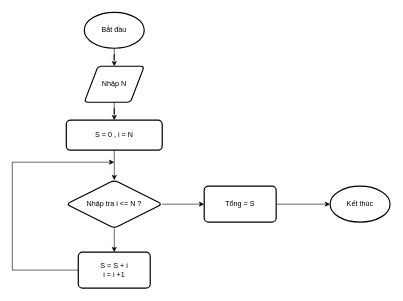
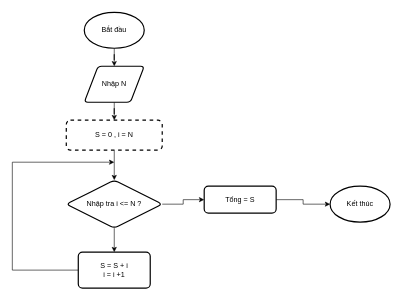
(114, 135) -> (114, 135)
(240, 204) -> (240, 200)
